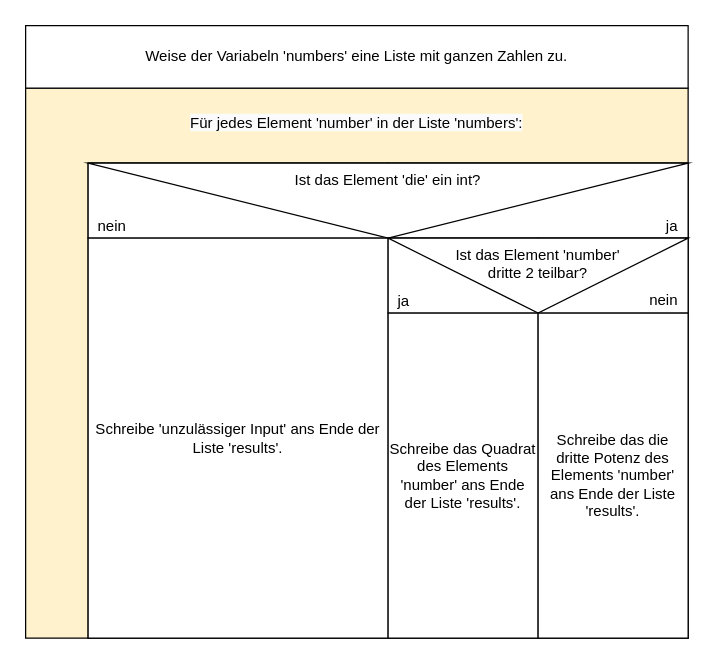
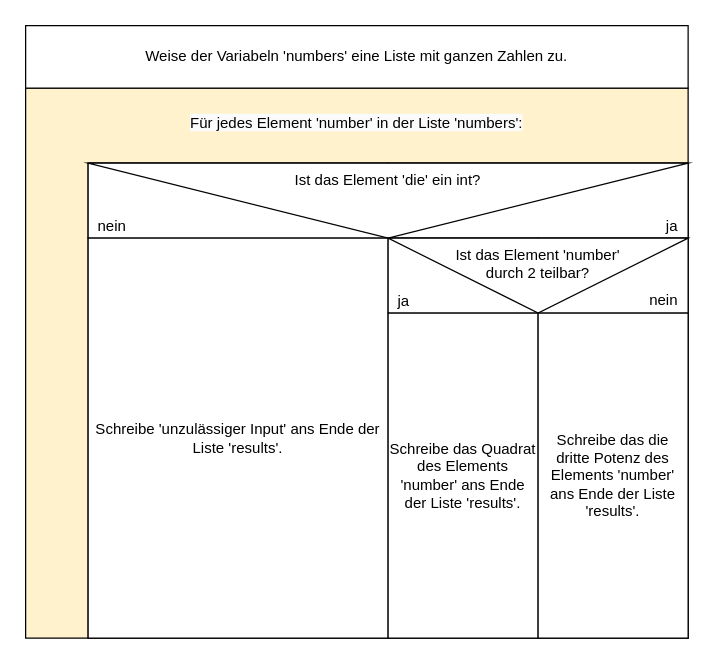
(538, 265) -> (538, 265)
